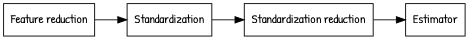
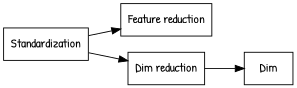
(106, 20) -> (100, 33)
(309, 20) -> (166, 69)
(435, 20) -> (269, 69)
